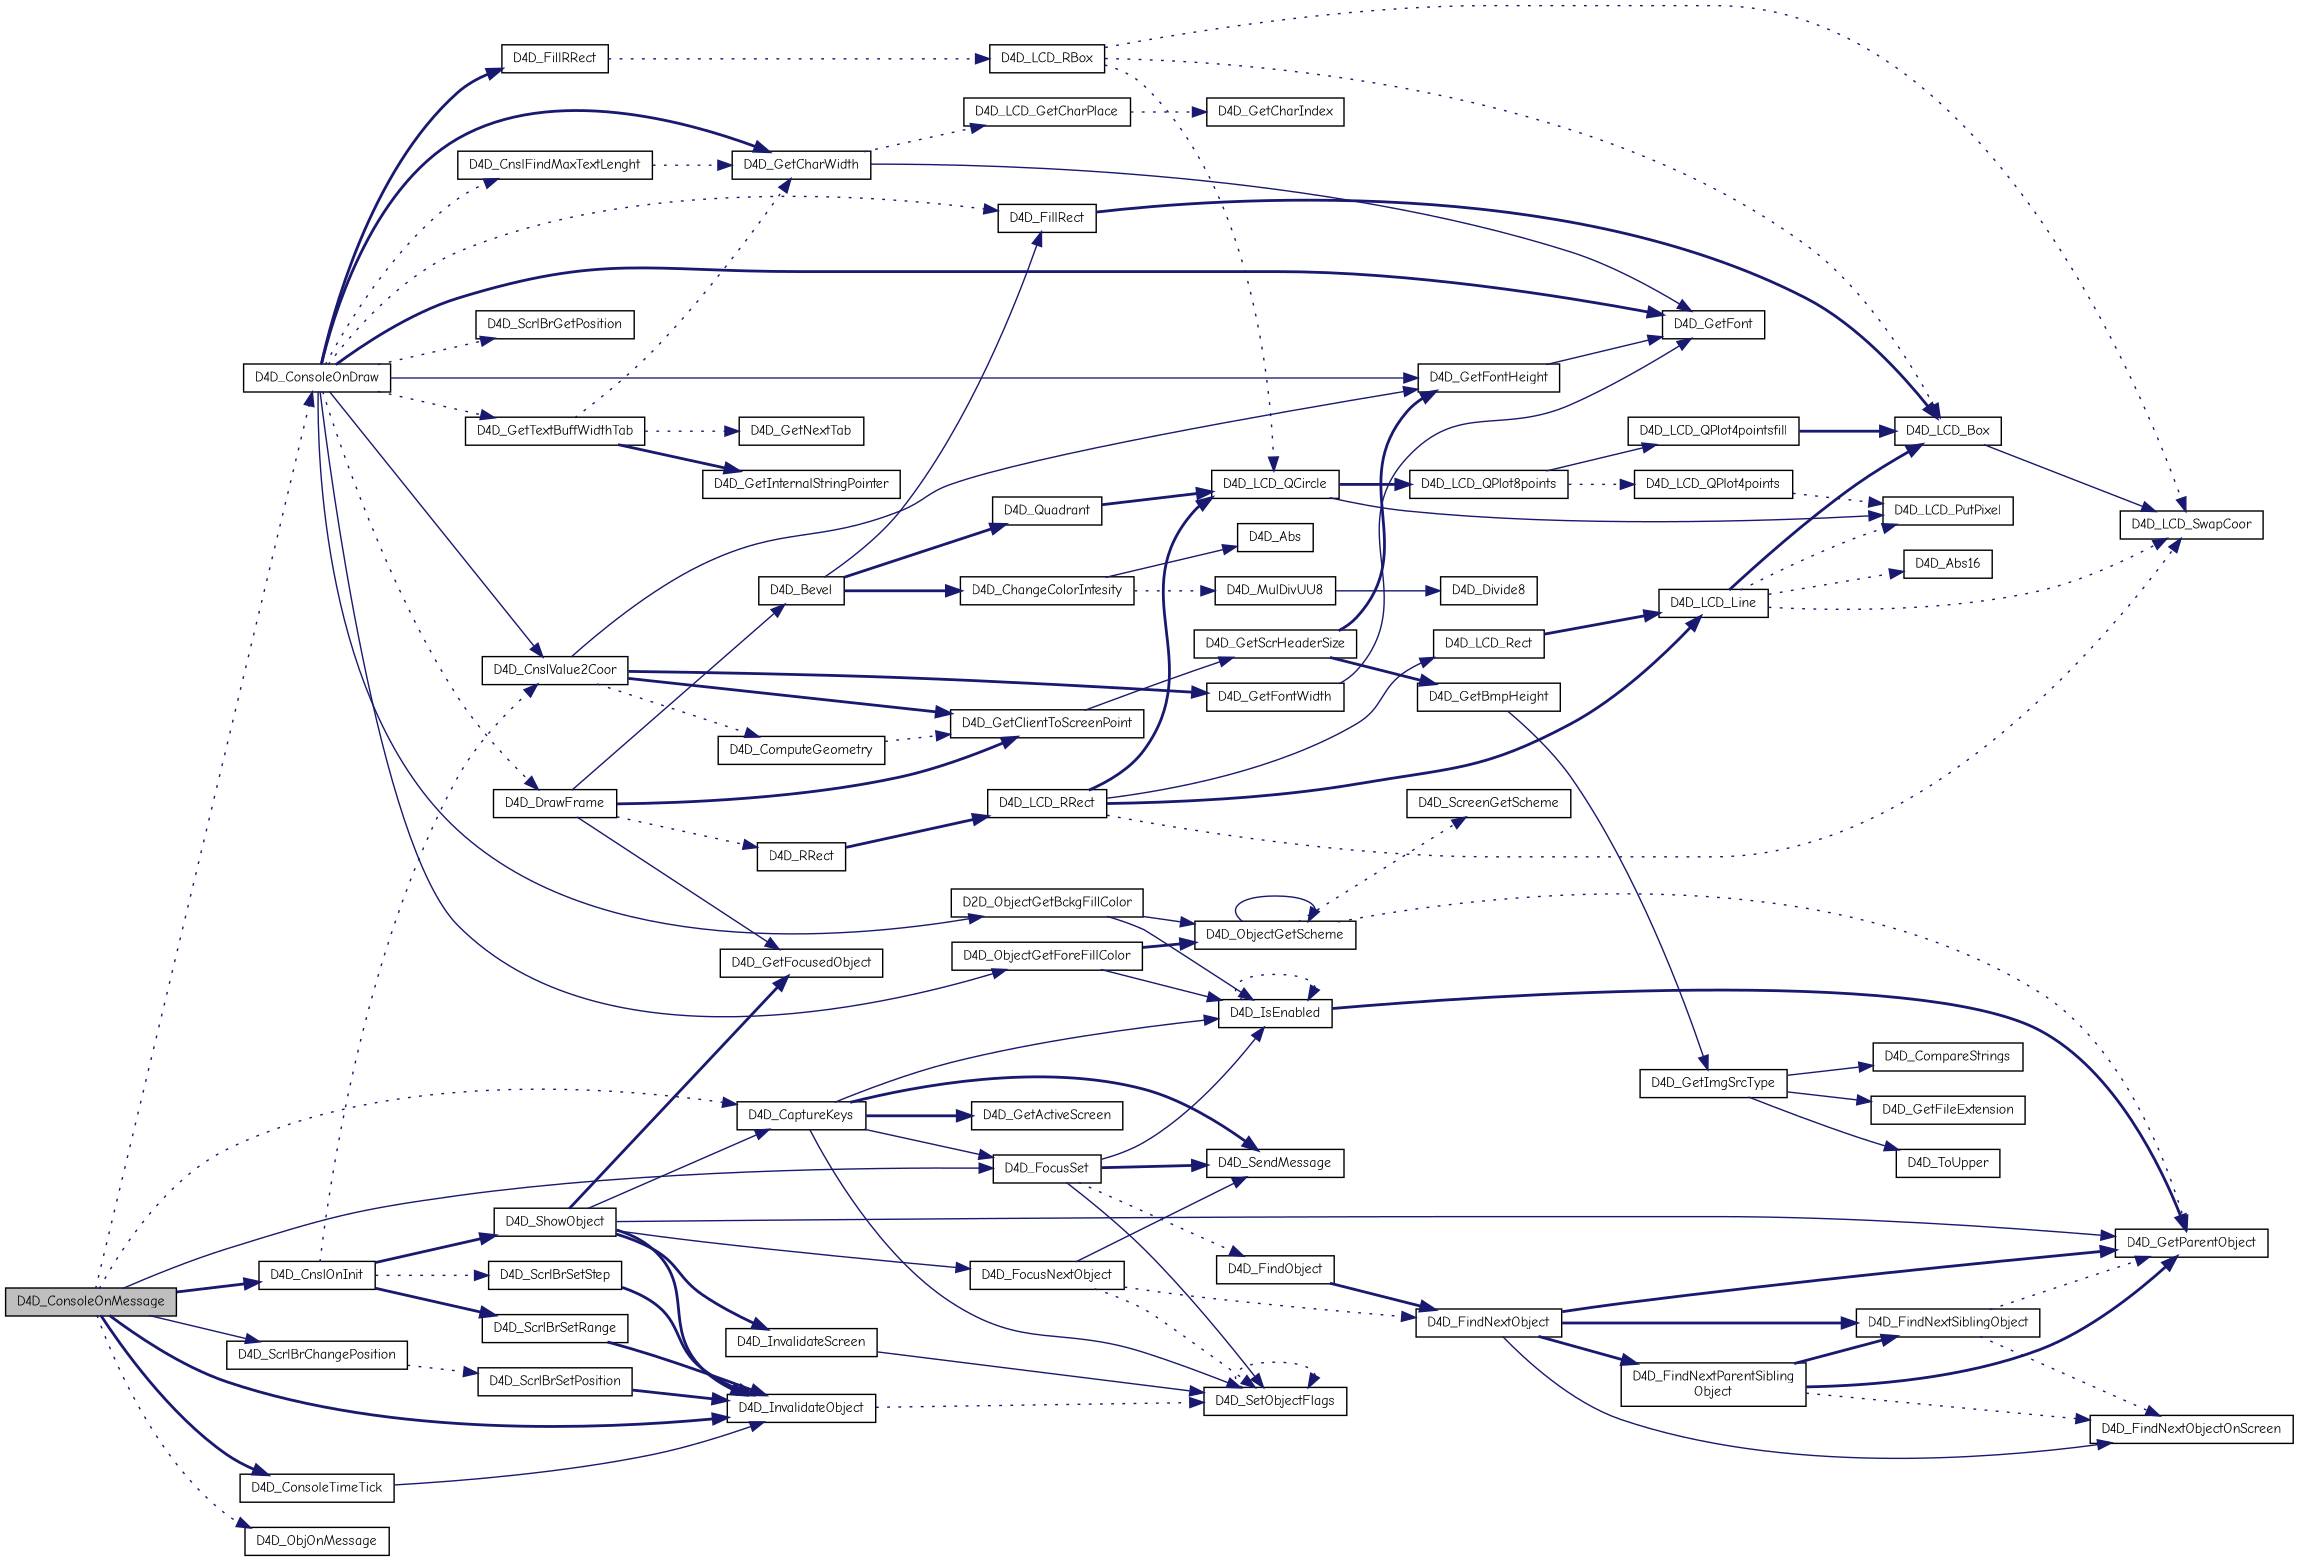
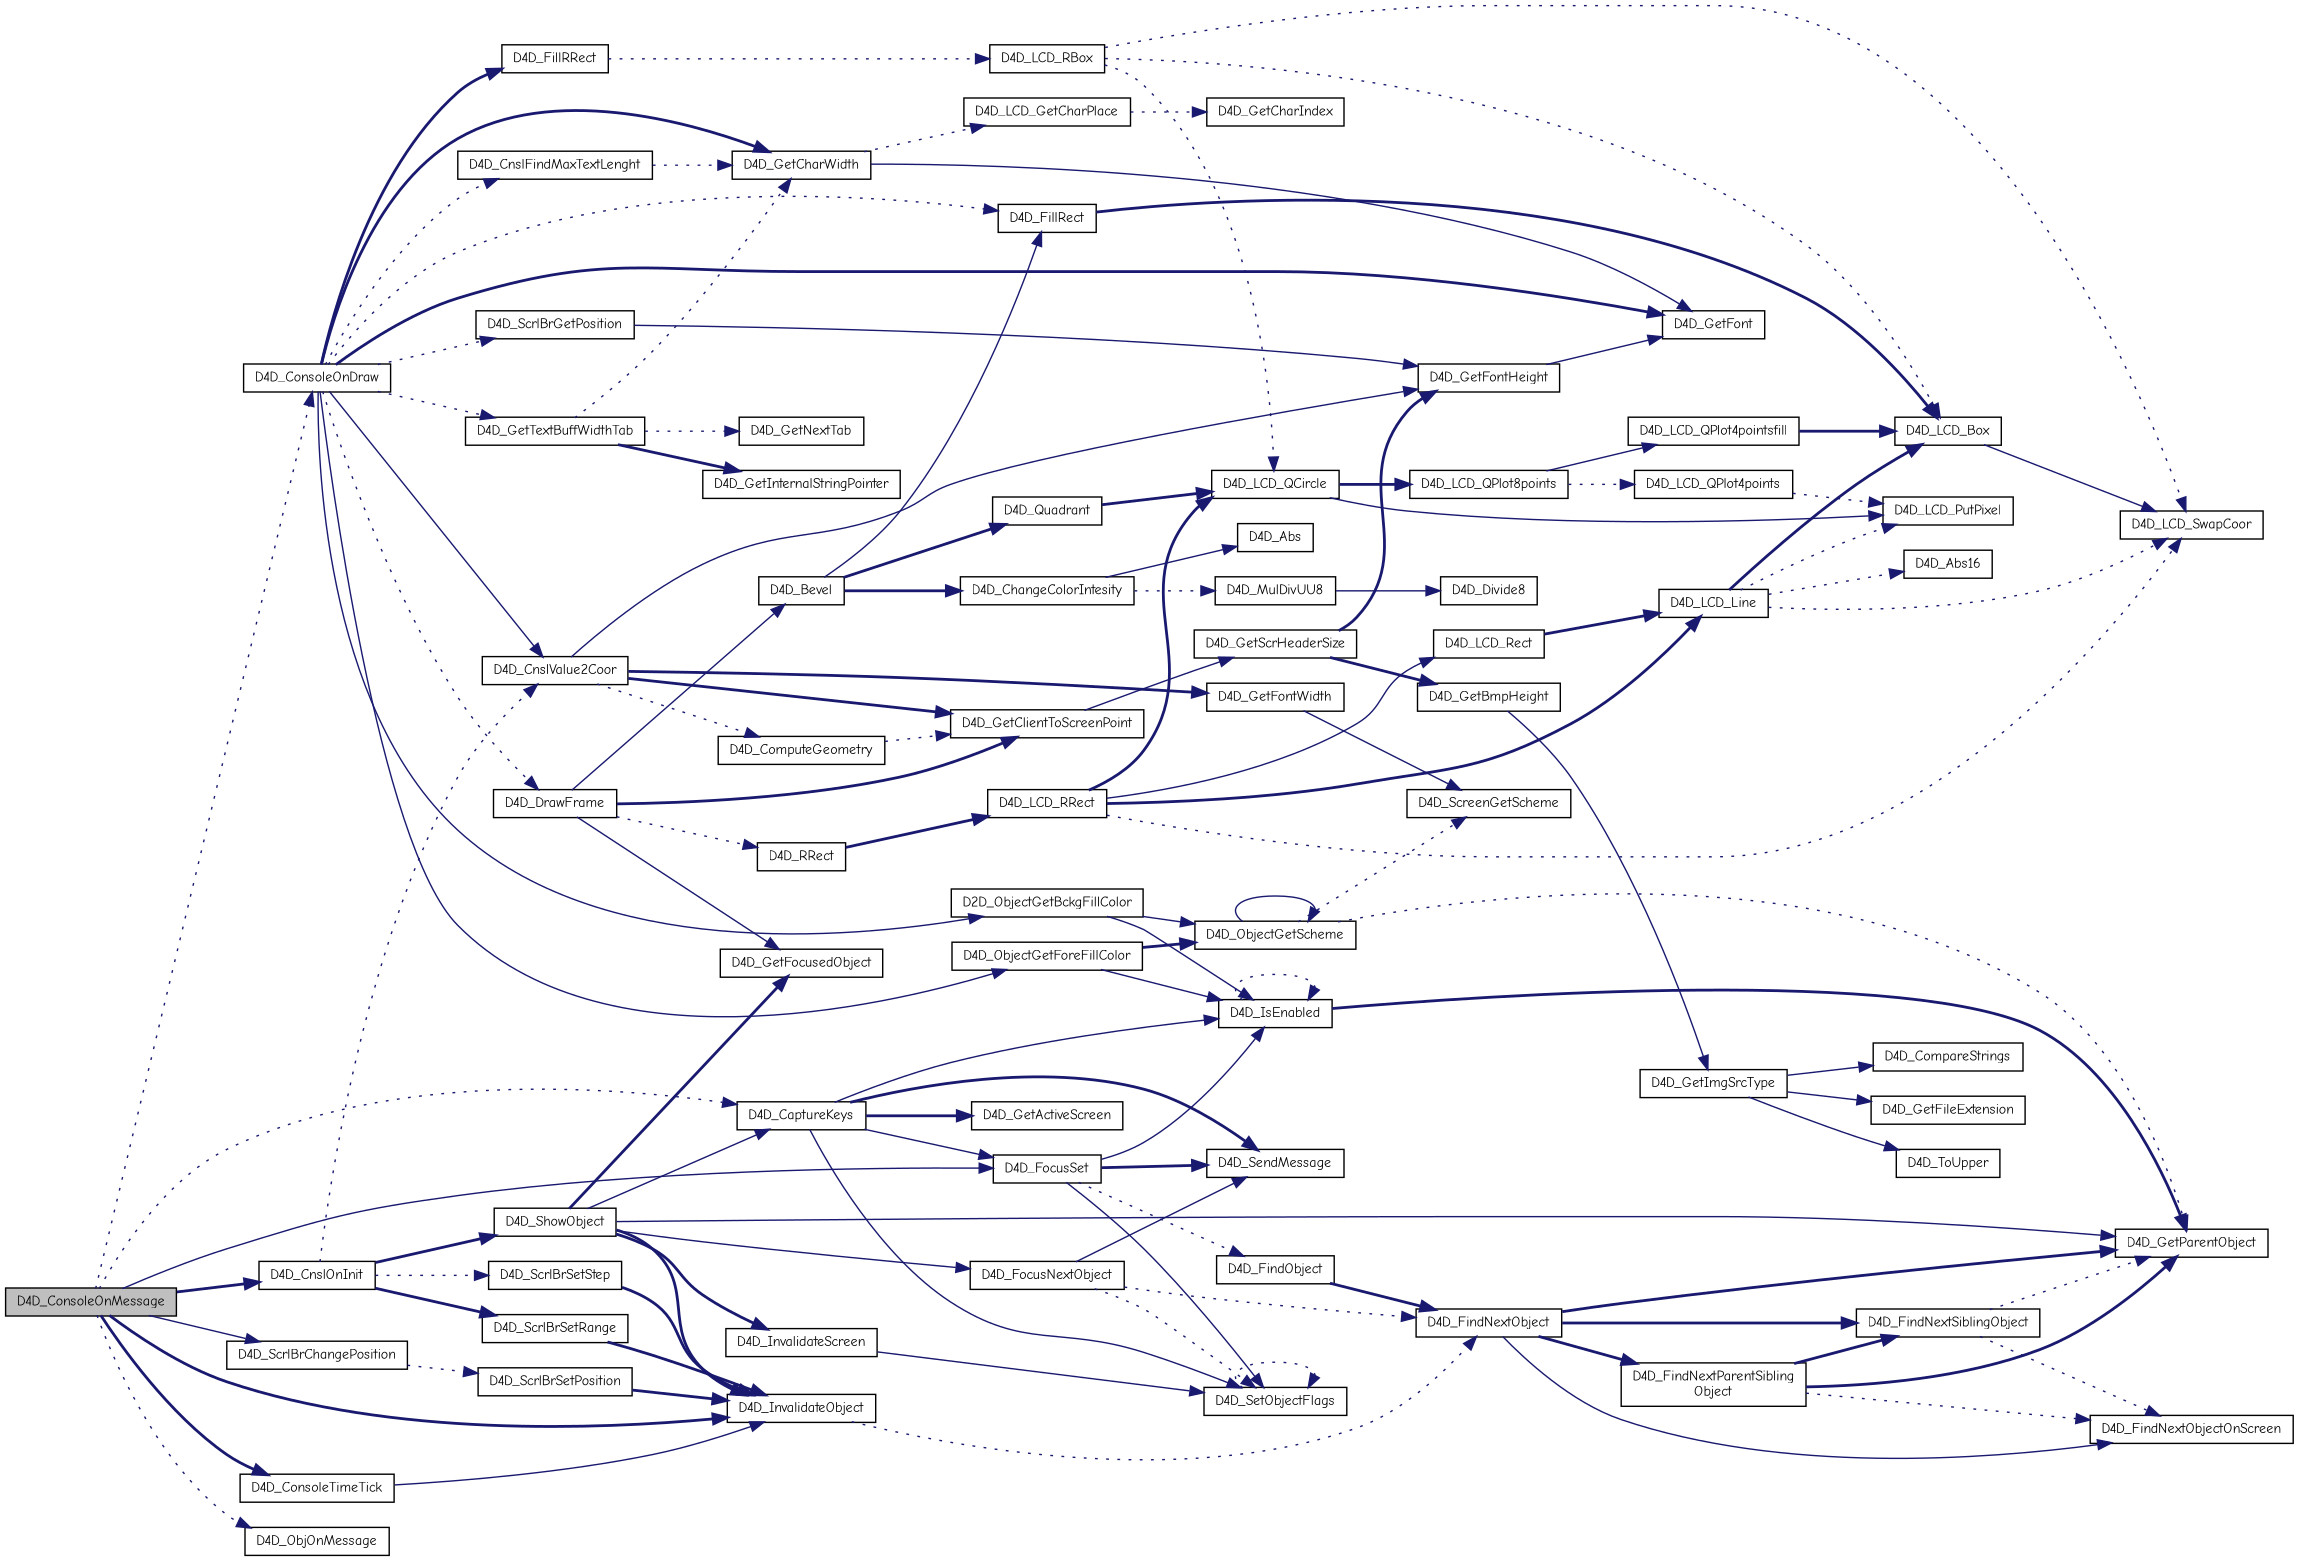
(897, 378) -> (1020, 336)
(1426, 441) -> (1376, 747)
(1033, 1405) -> (1173, 1459)
